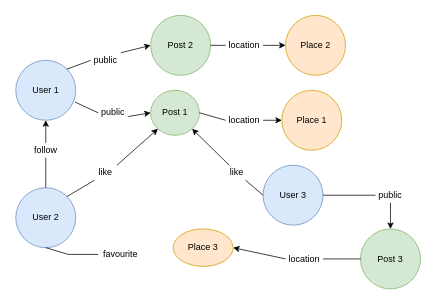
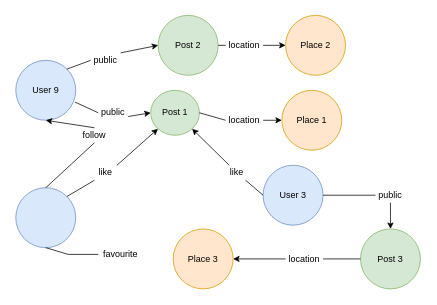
(180, 45) -> (188, 45)
(45, 90) -> (45, 90)
(45, 150) -> (94, 135)
(45, 218) -> none
(203, 248) -> (203, 259)
